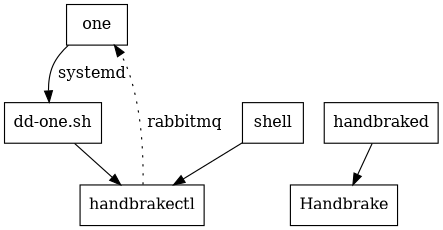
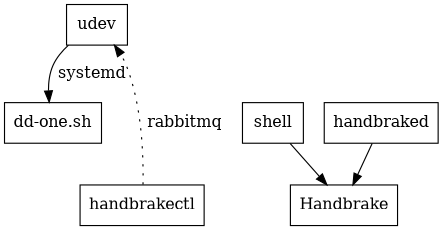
(97, 25) -> (97, 25)
(93, 160) -> none
(213, 161) -> (305, 160)
